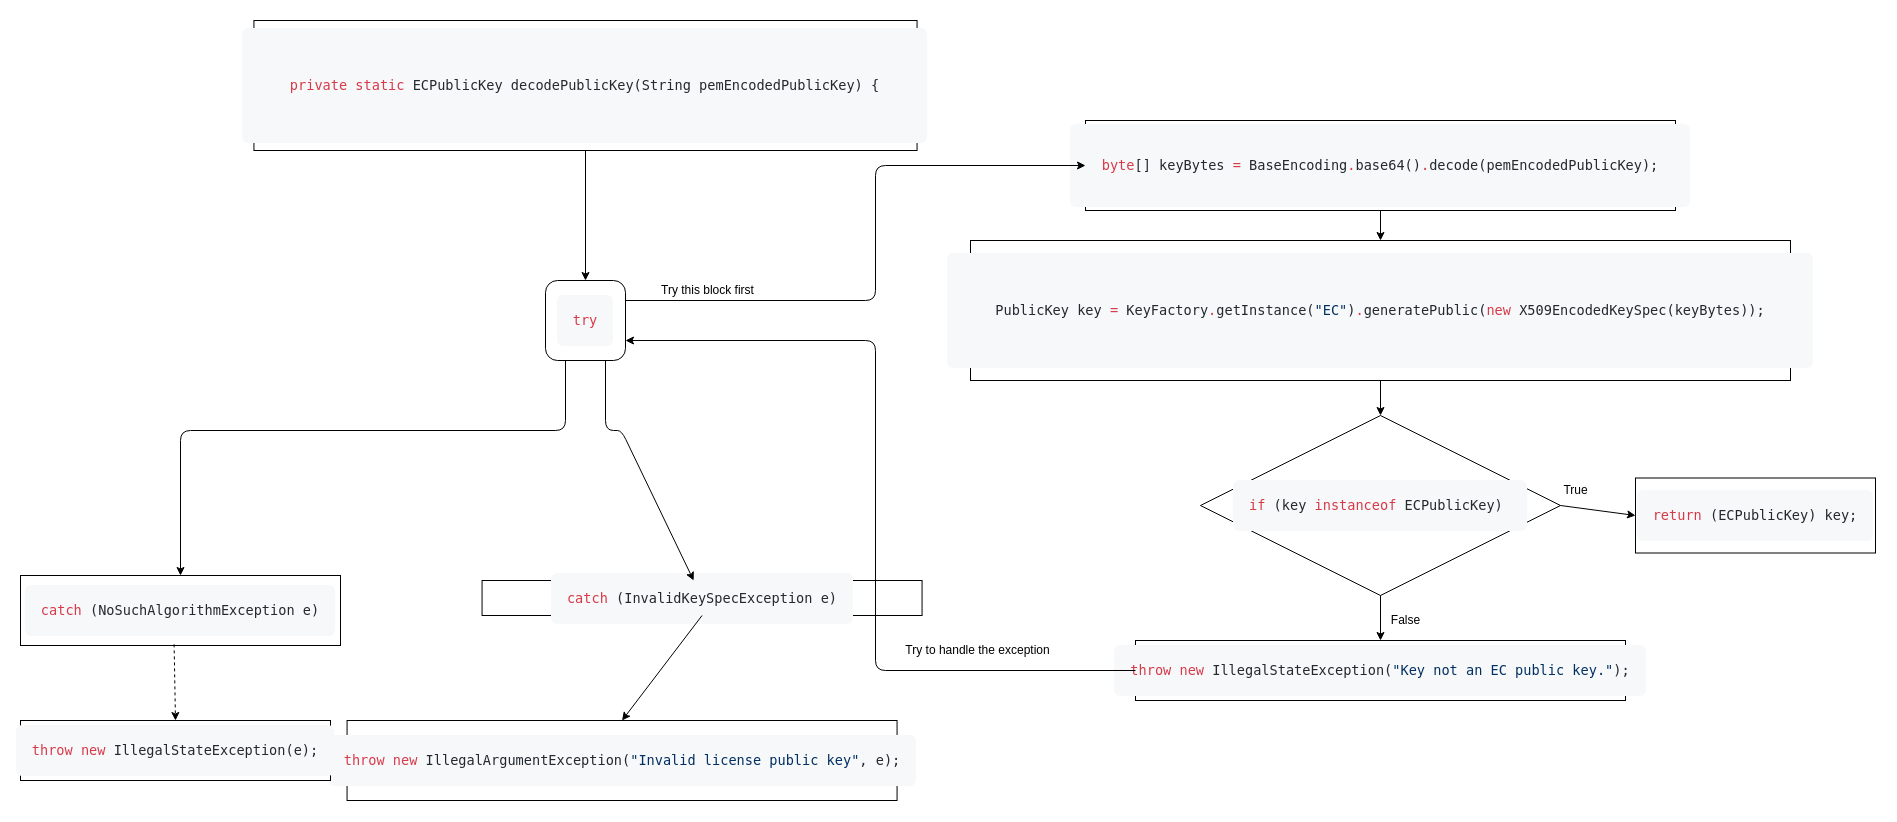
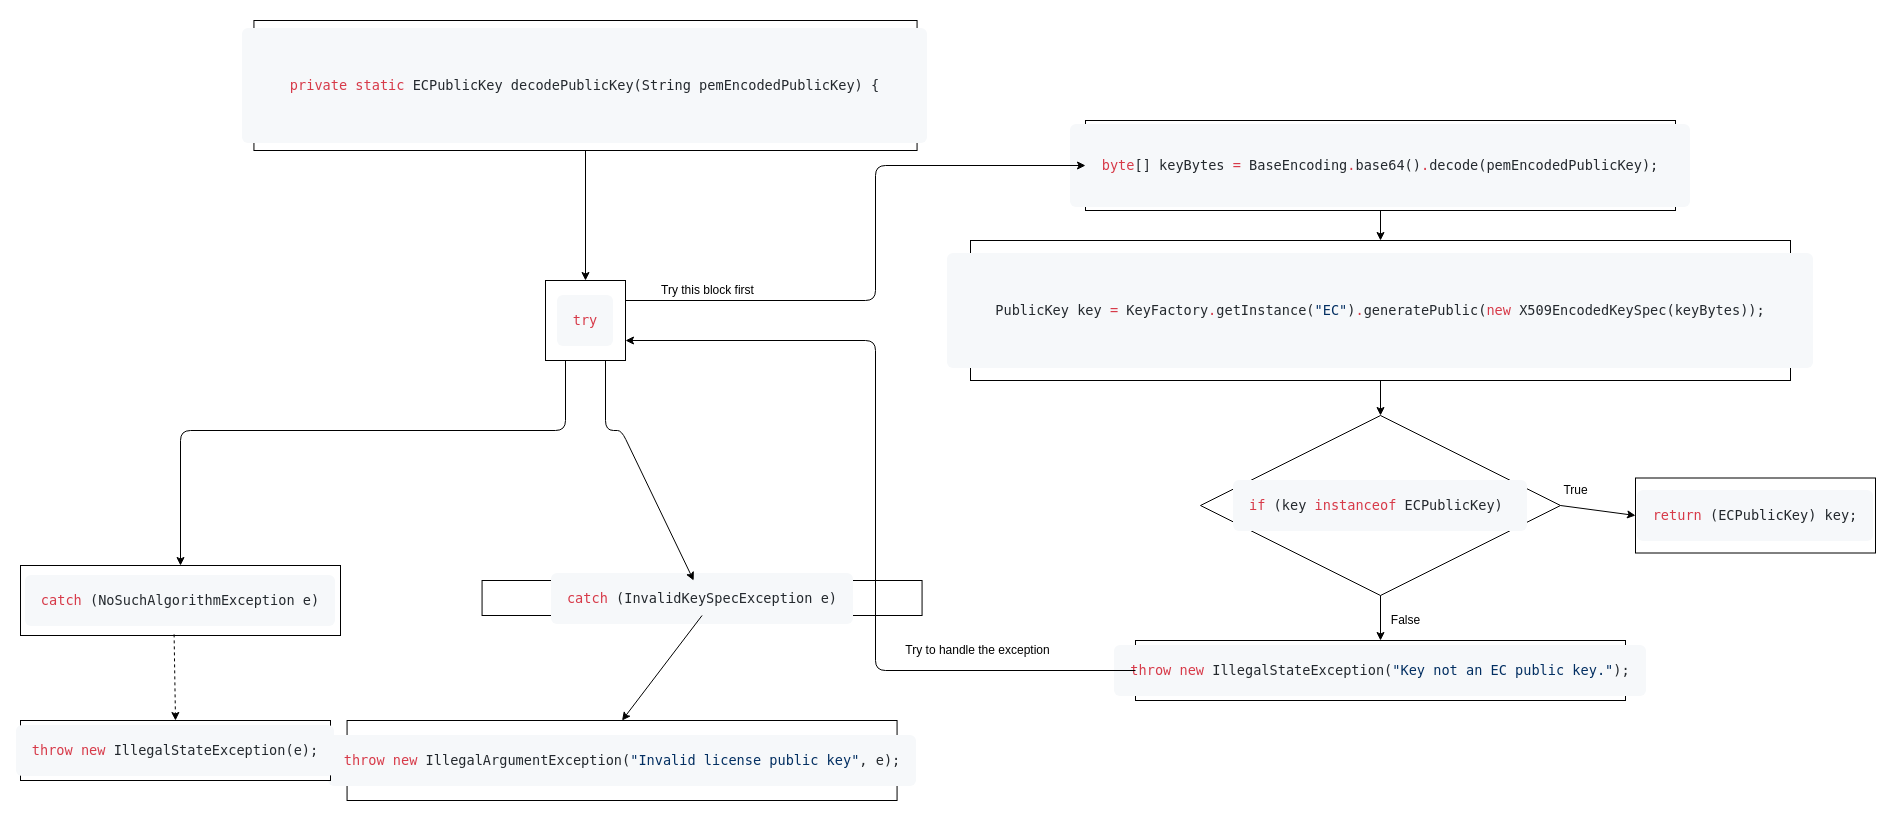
(586, 321) -> (586, 321)
(181, 611) -> (181, 601)
